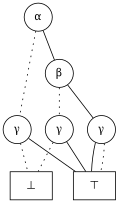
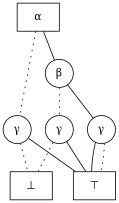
(38, 17) -> (38, 17)
